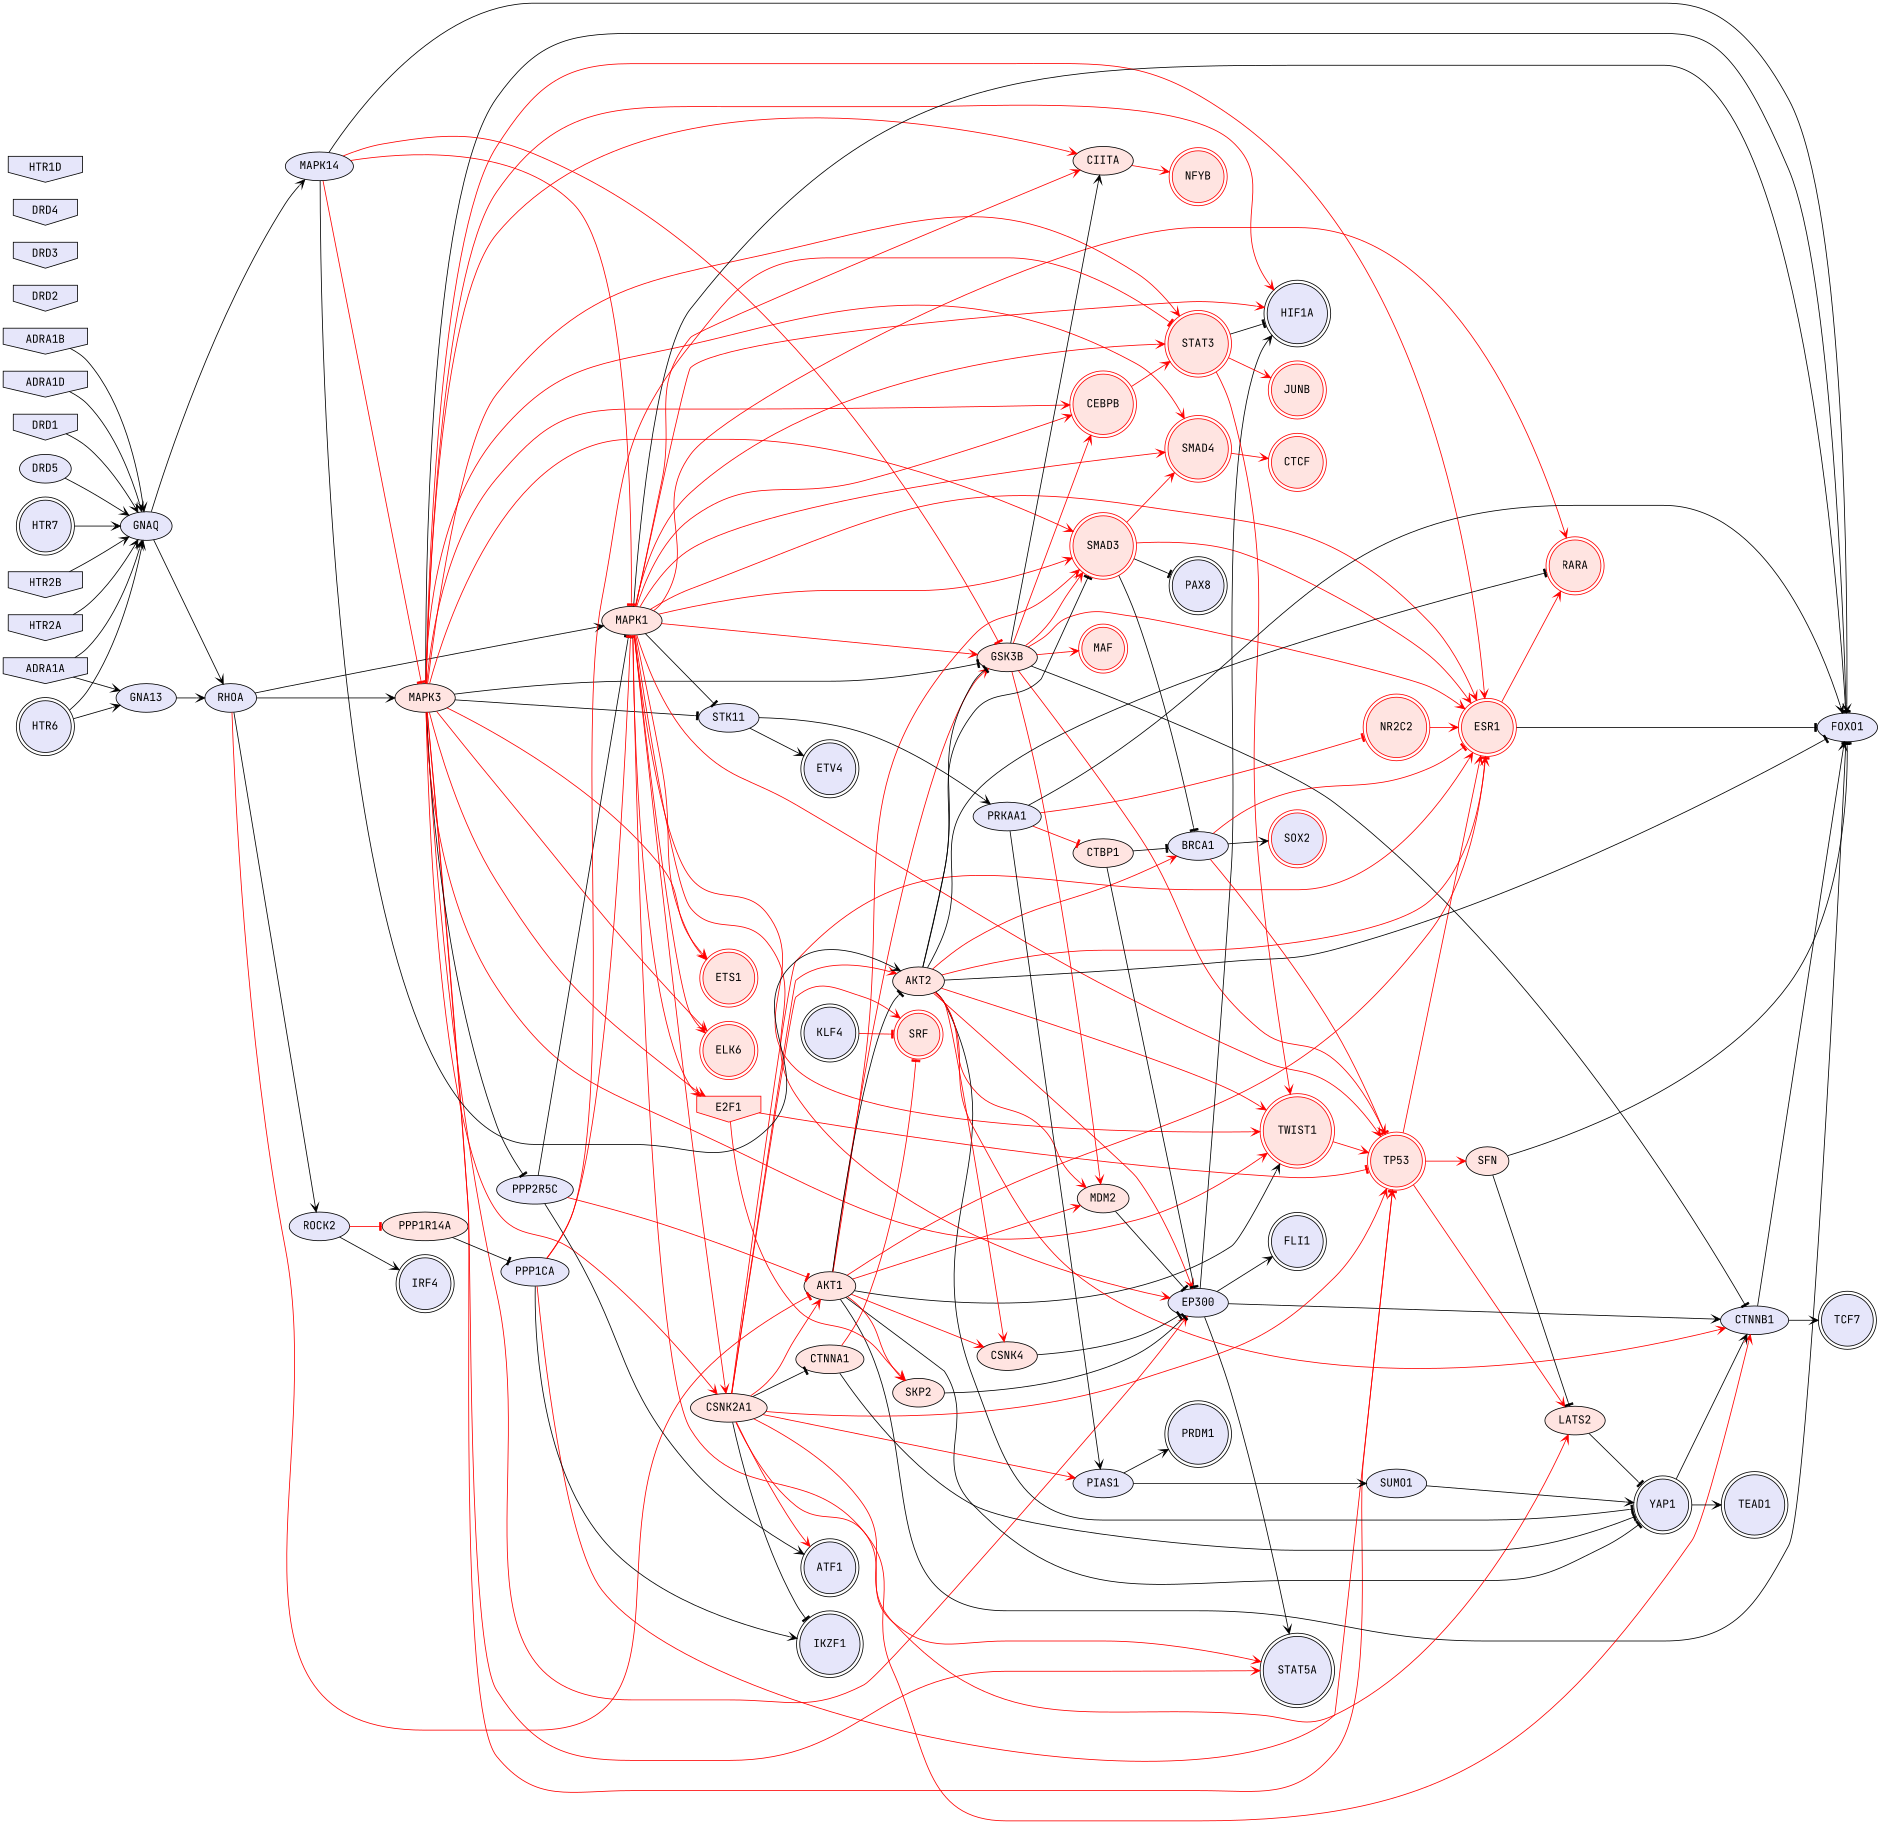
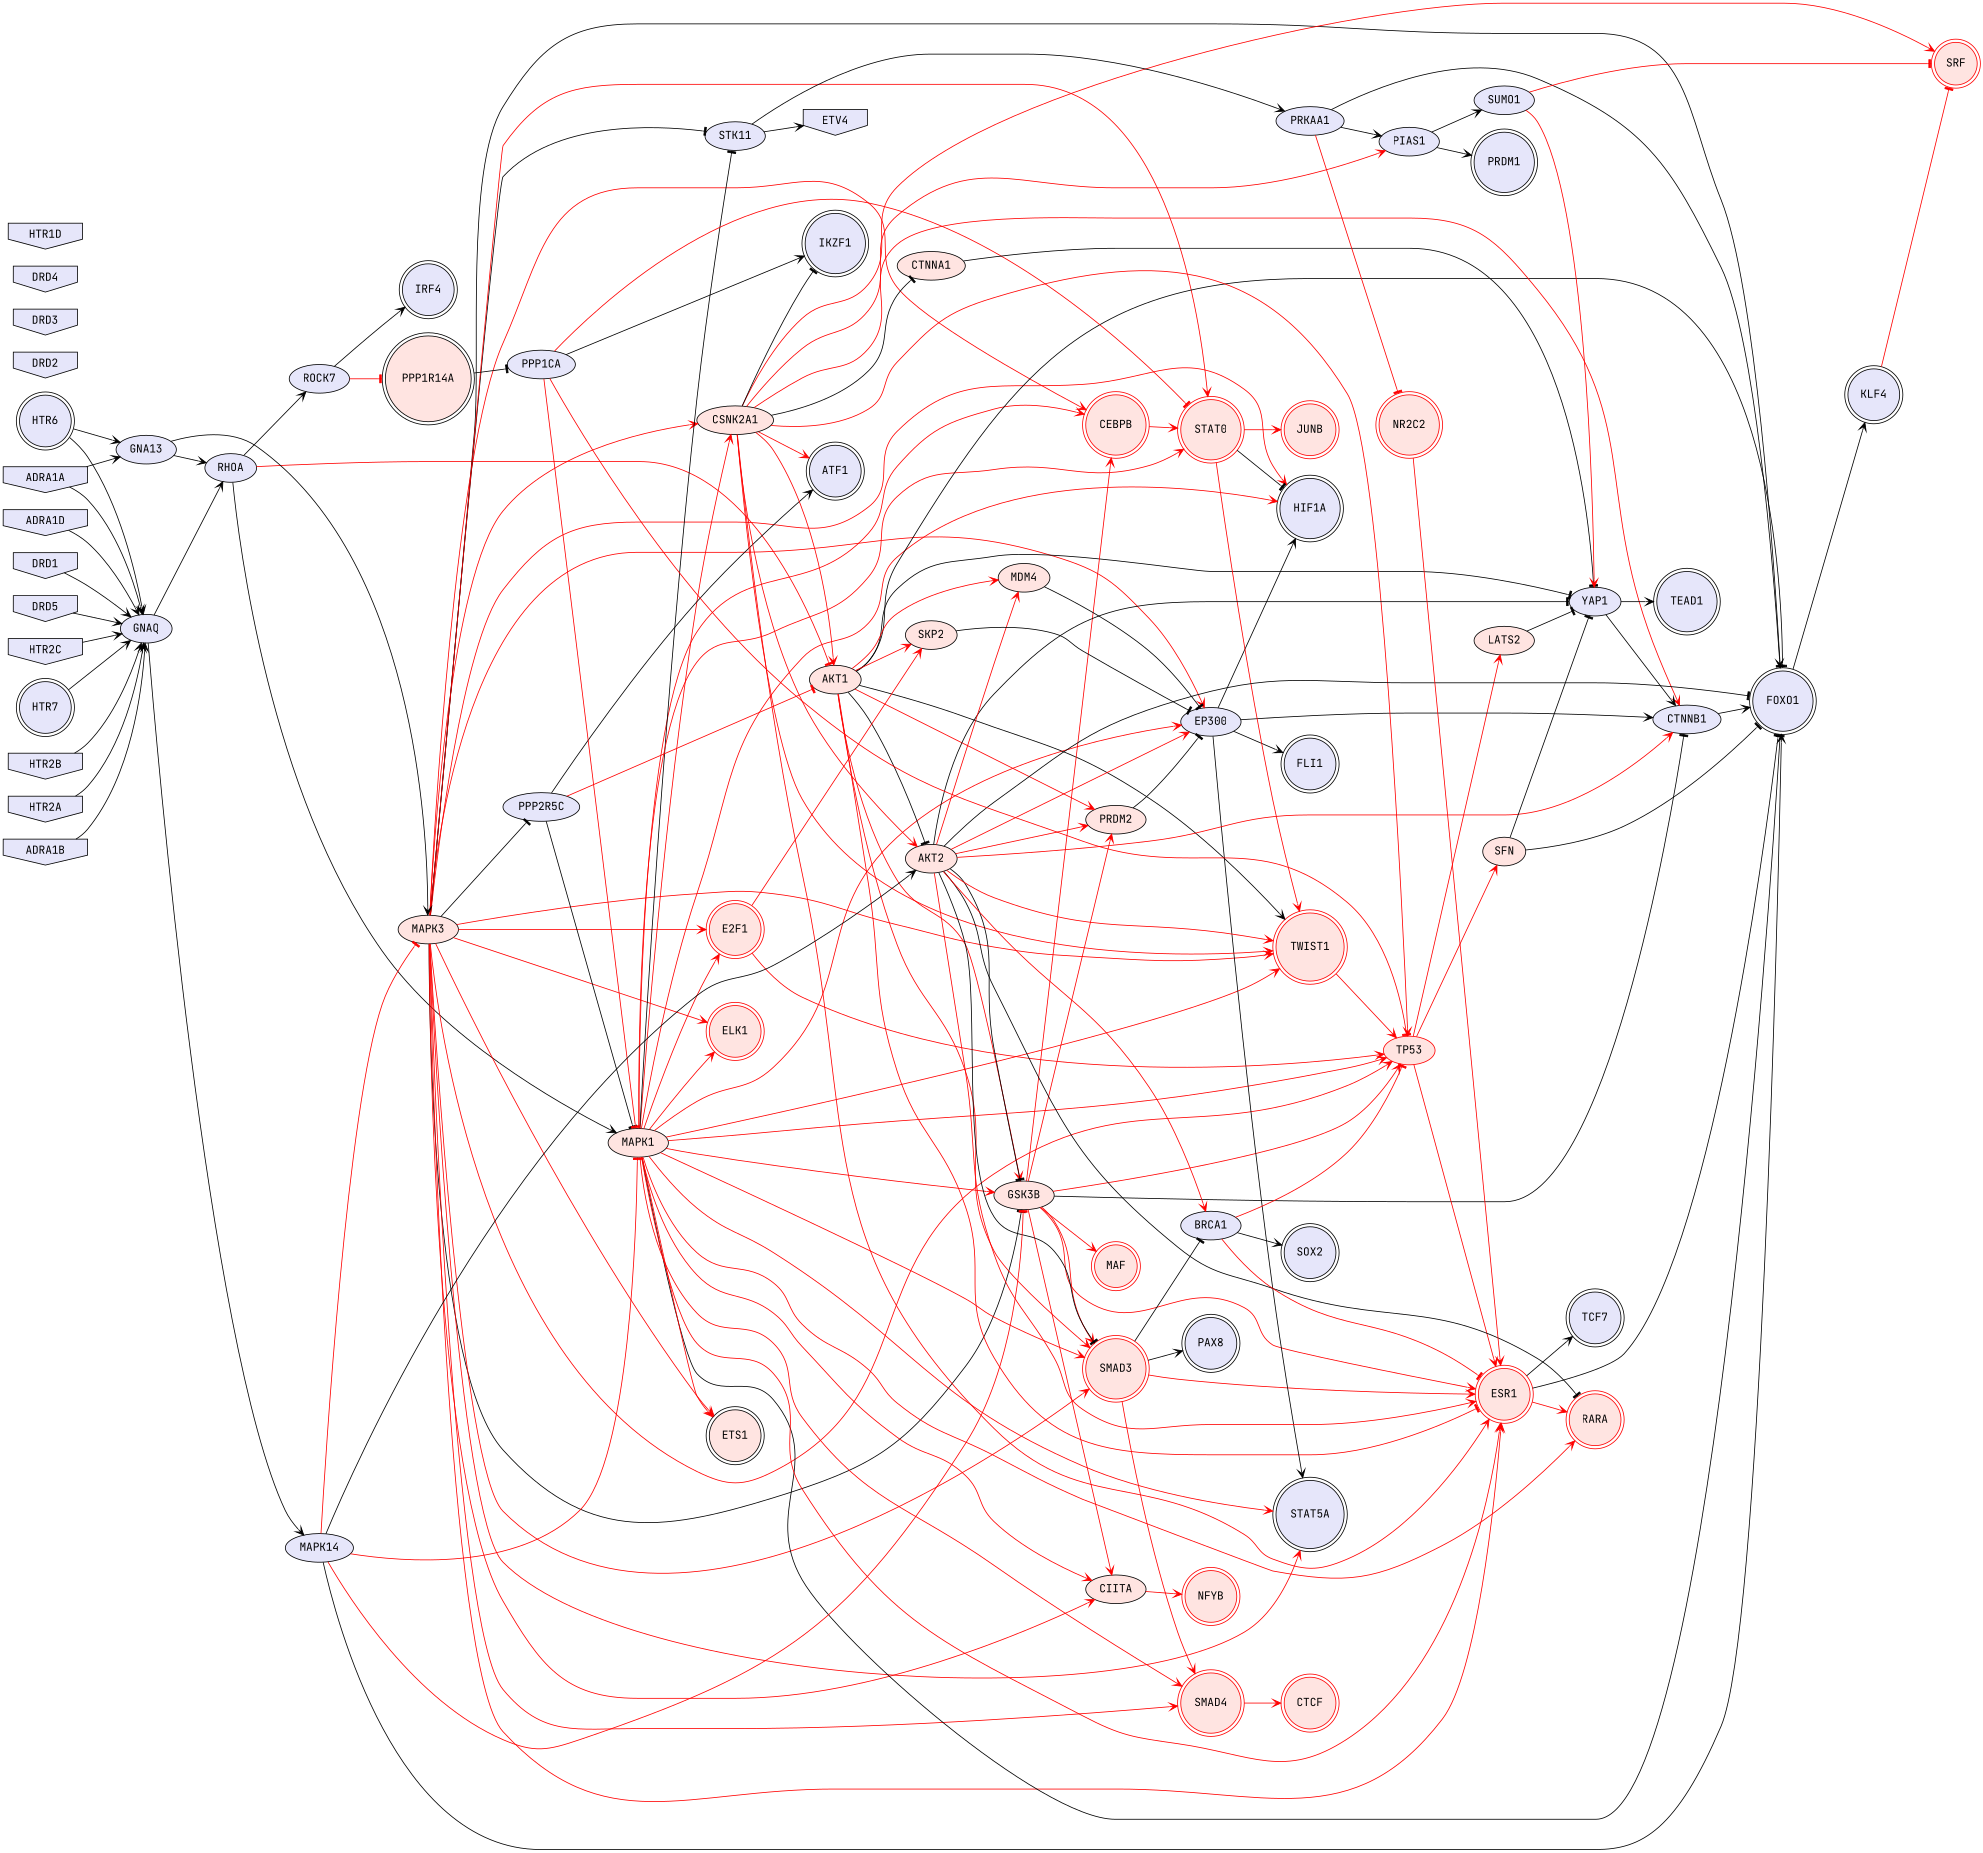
(1198, 344) -> (1211, 430)
(1054, 413) -> (1063, 1362)
(45, 469) -> (45, 607)
none -> (1828, 550)
(1151, 566) -> (1161, 1357)
none -> (45, 650)
(322, 698) -> (377, 614)
(1847, 727) -> (1783, 701)
(830, 769) -> (835, 121)
(1297, 839) -> (1310, 1253)
(1103, 853) -> none
(729, 978) -> (735, 1436)
(729, 1050) -> (735, 1031)
(729, 1108) -> (735, 930)
(1046, 1155) -> (1051, 1061)
(1396, 1161) -> (1409, 1050)
(1103, 1199) -> (1116, 820)
(894, 1209) -> (1727, 64)
(319, 1226) -> (319, 379)
(425, 1226) -> (428, 379)
(1530, 1289) -> (1549, 728)
(1799, 1320) -> (1547, 1359)
(1007, 1356) -> (1024, 578)
(1526, 1494) -> (1582, 340)
(1663, 1505) -> (1595, 602)
(1151, 1712) -> (846, 853)
